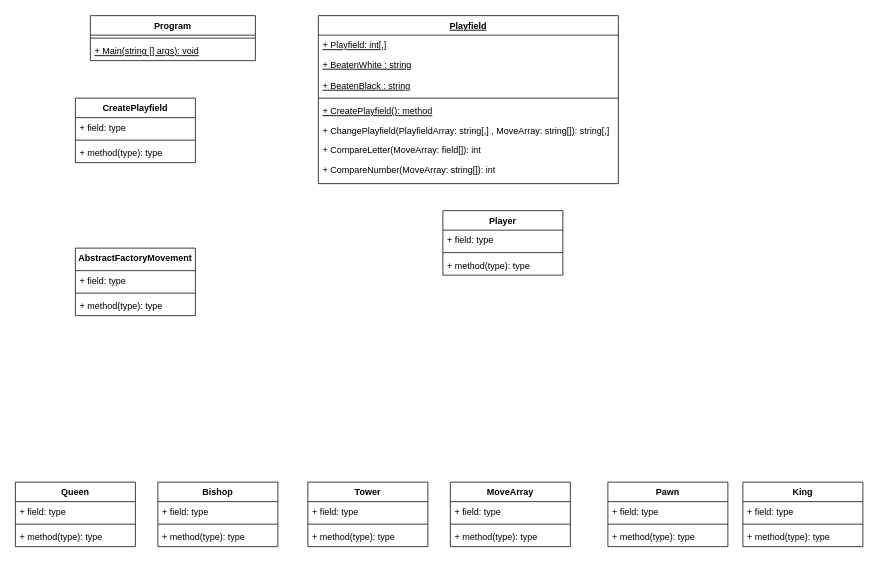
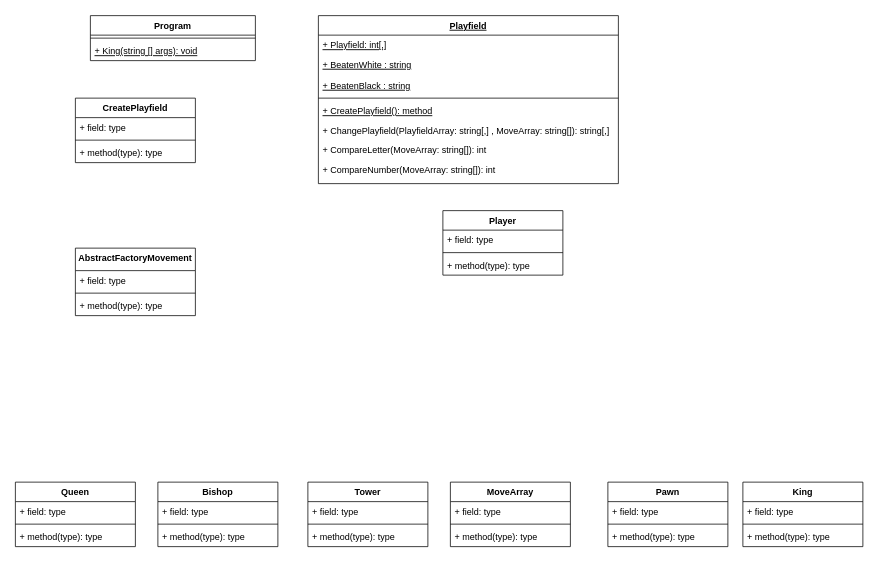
(156, 51) -> (156, 51)
(414, 150) -> (418, 150)
